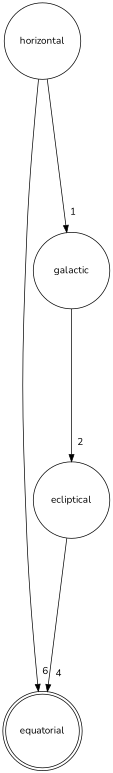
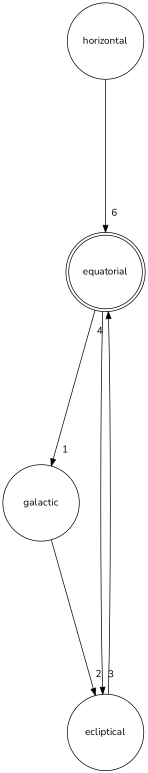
(57, 152) -> (74, 385)
none -> (101, 499)
